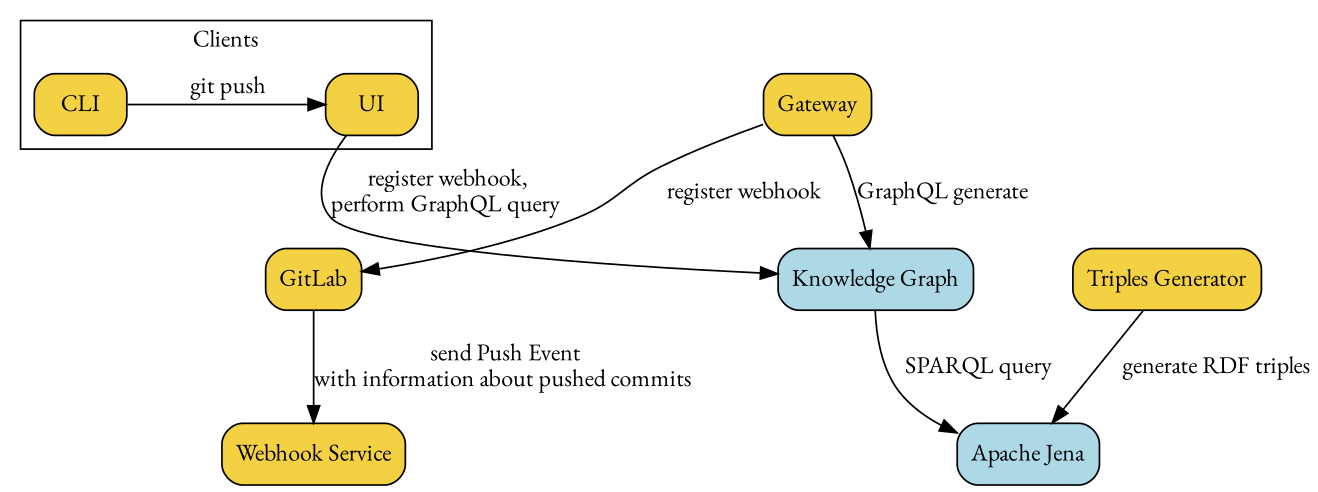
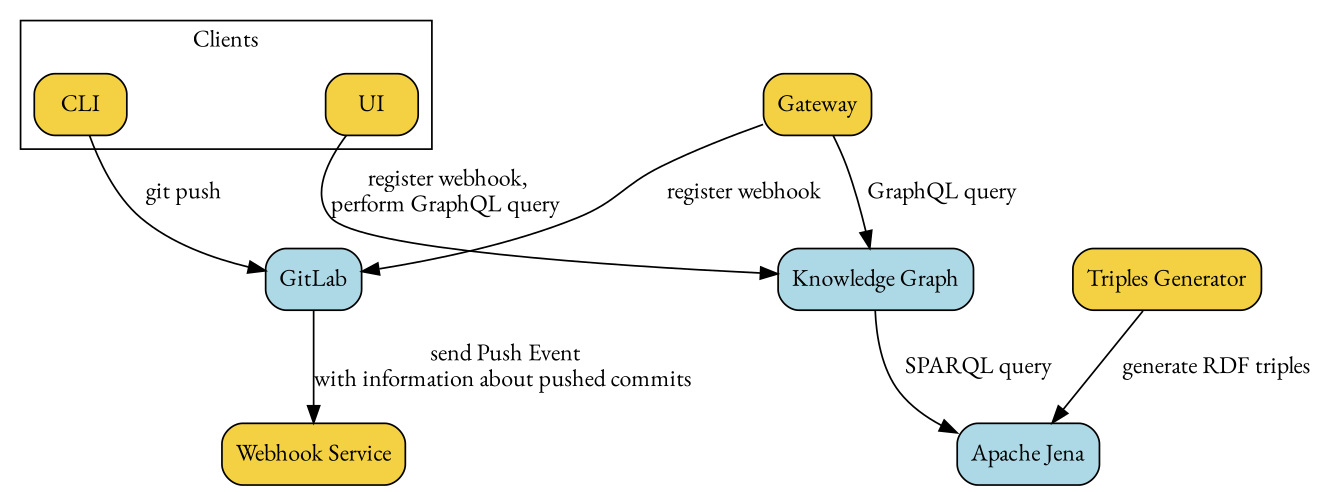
(218, 105) -> (149, 224)
(940, 192) -> (940, 192)
(314, 279) -> (314, 279)
